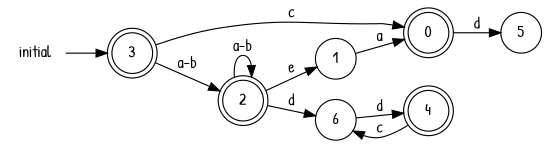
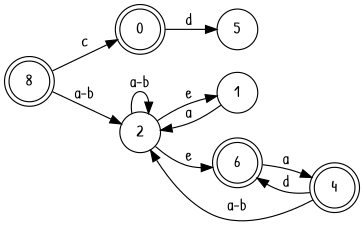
(374, 48) -> (198, 119)
(35, 53) -> none
(132, 53) -> (29, 81)
(243, 101) -> (140, 132)
(292, 101) -> (189, 157)
(380, 107) -> (286, 160)
(336, 120) -> (237, 163)
(380, 128) -> (286, 183)
none -> (225, 219)
